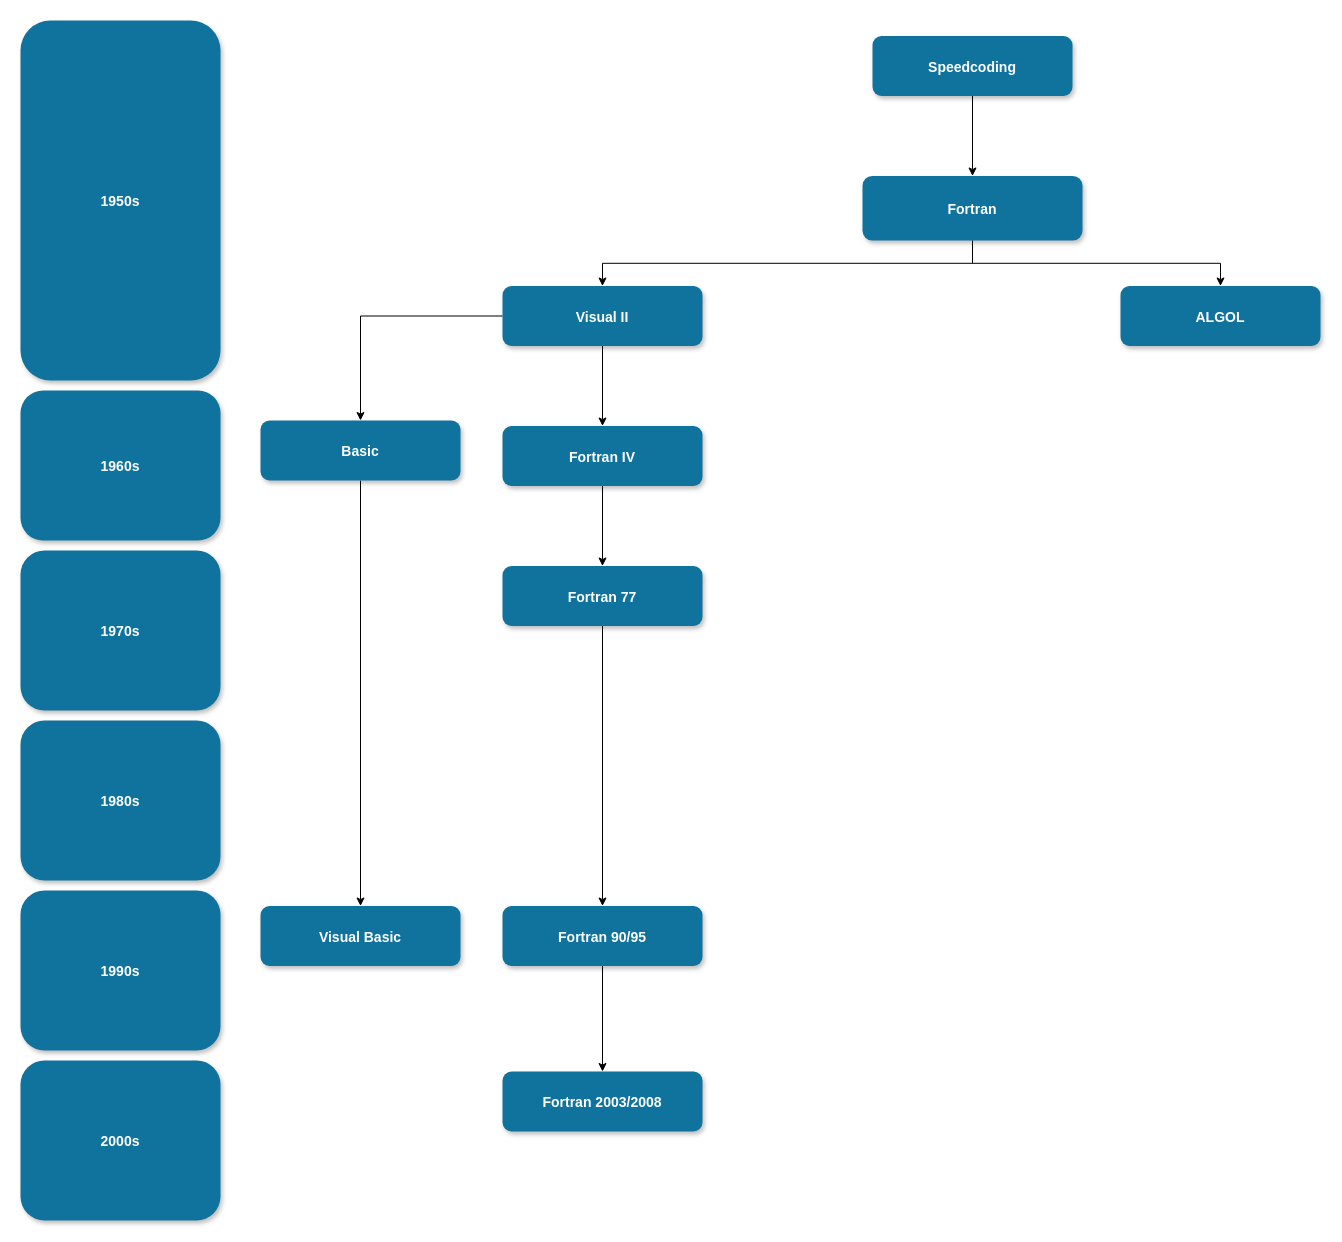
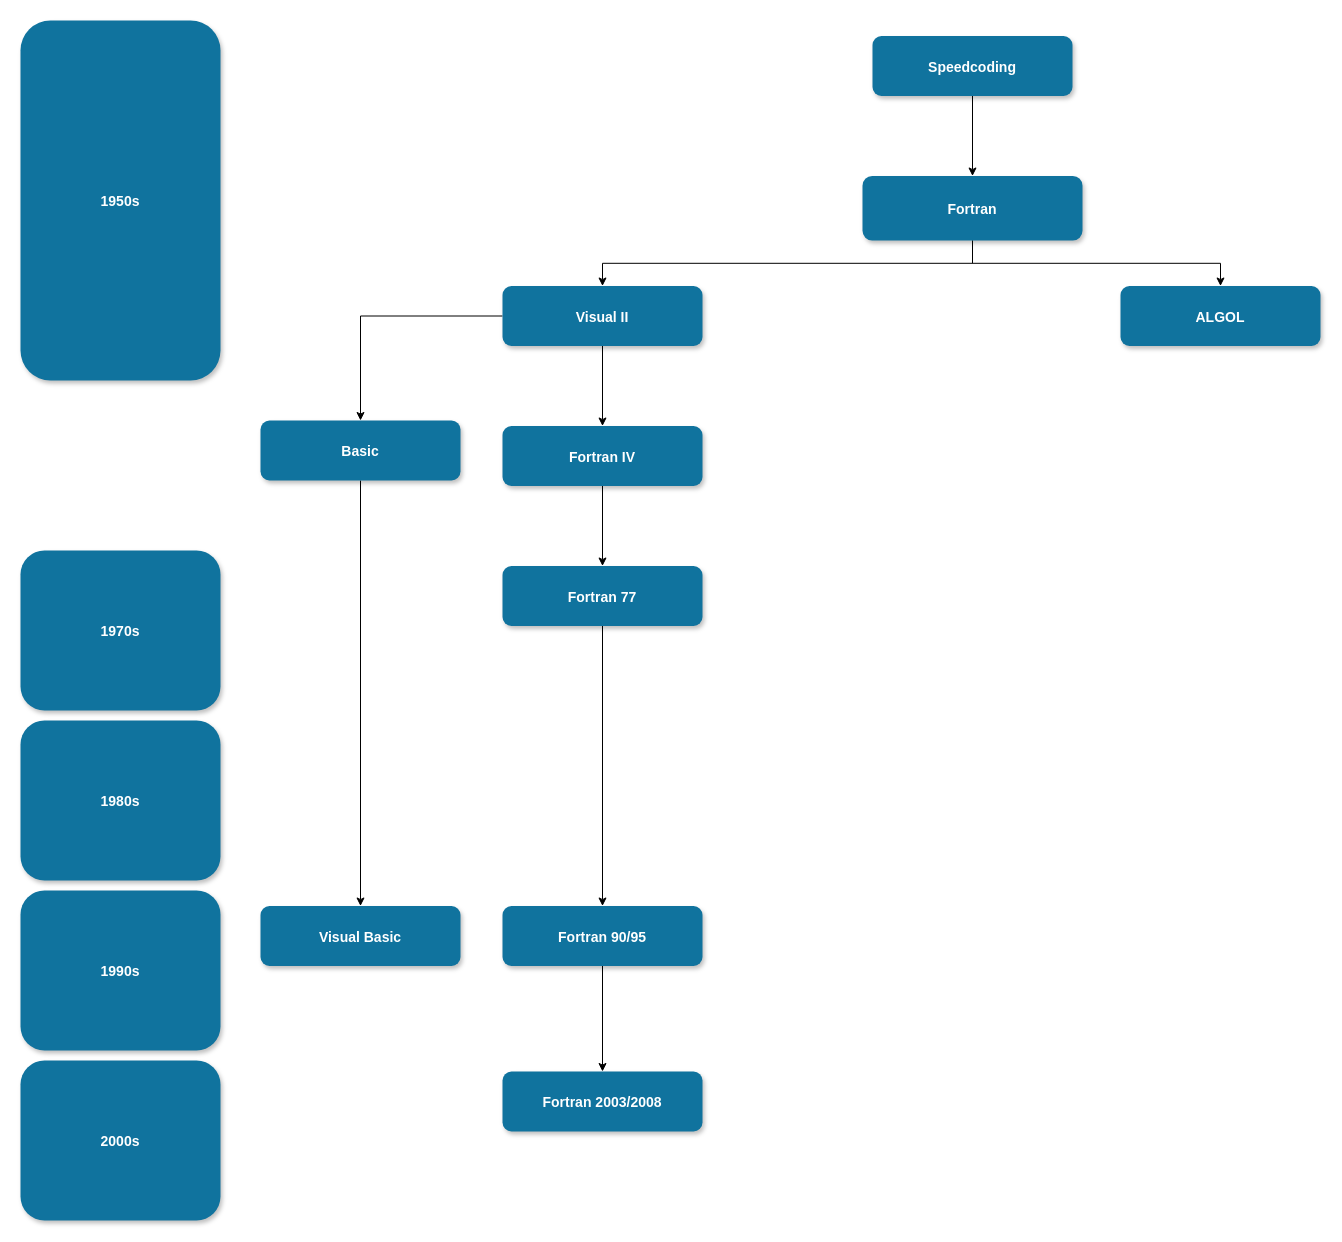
(121, 466) -> none
